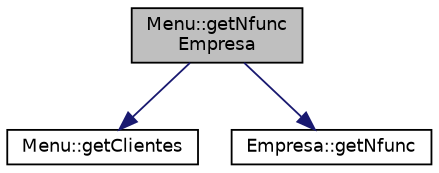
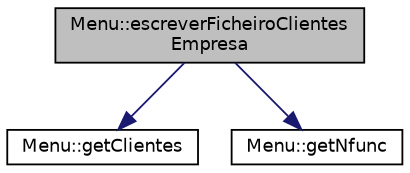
(217, 35) -> (210, 35)
(332, 147) -> (317, 147)
